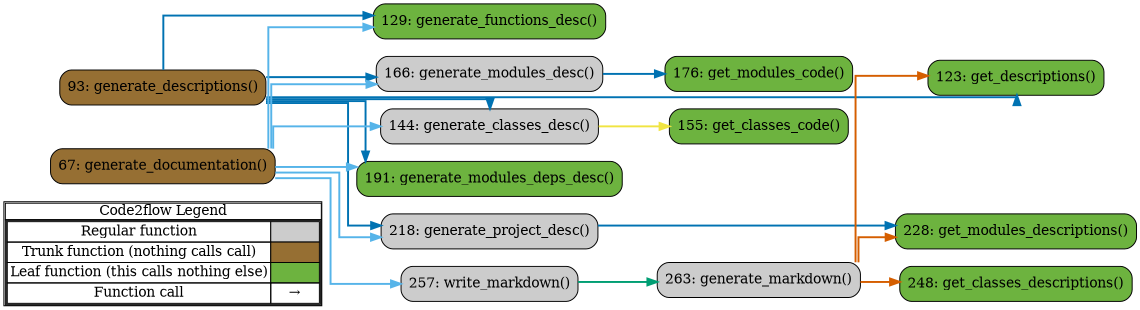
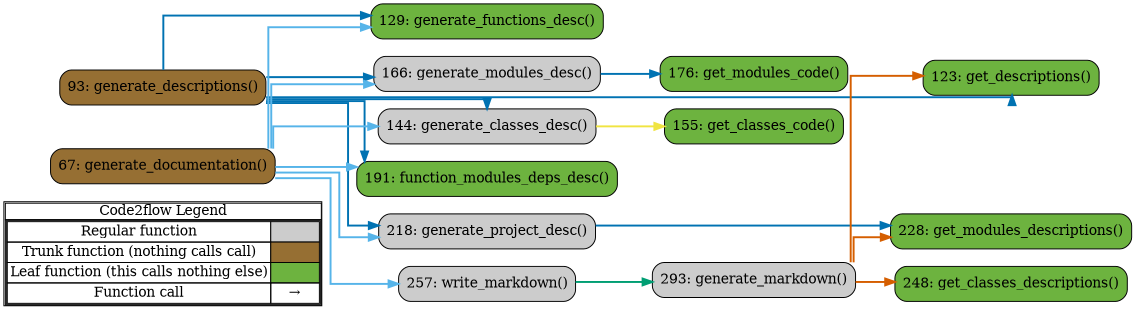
(490, 179) -> (487, 179)
(759, 280) -> (754, 280)
